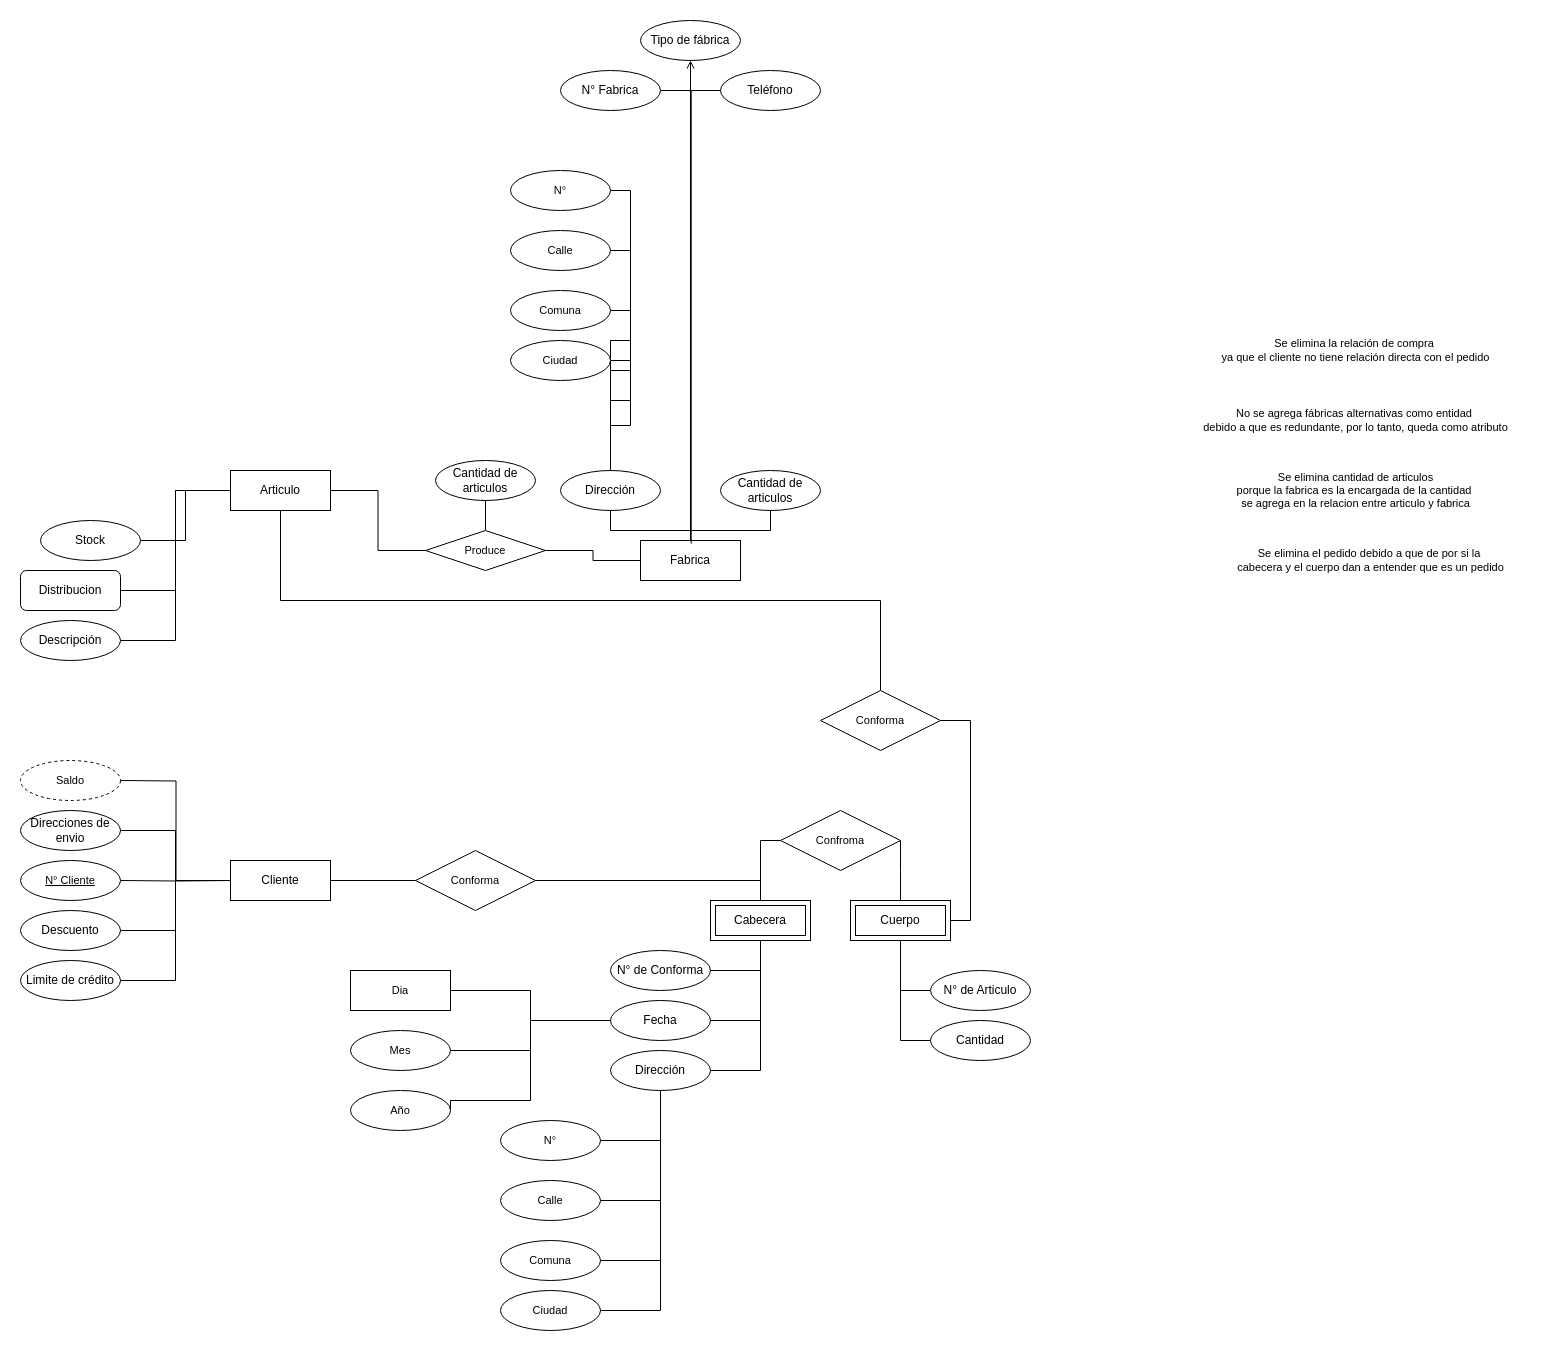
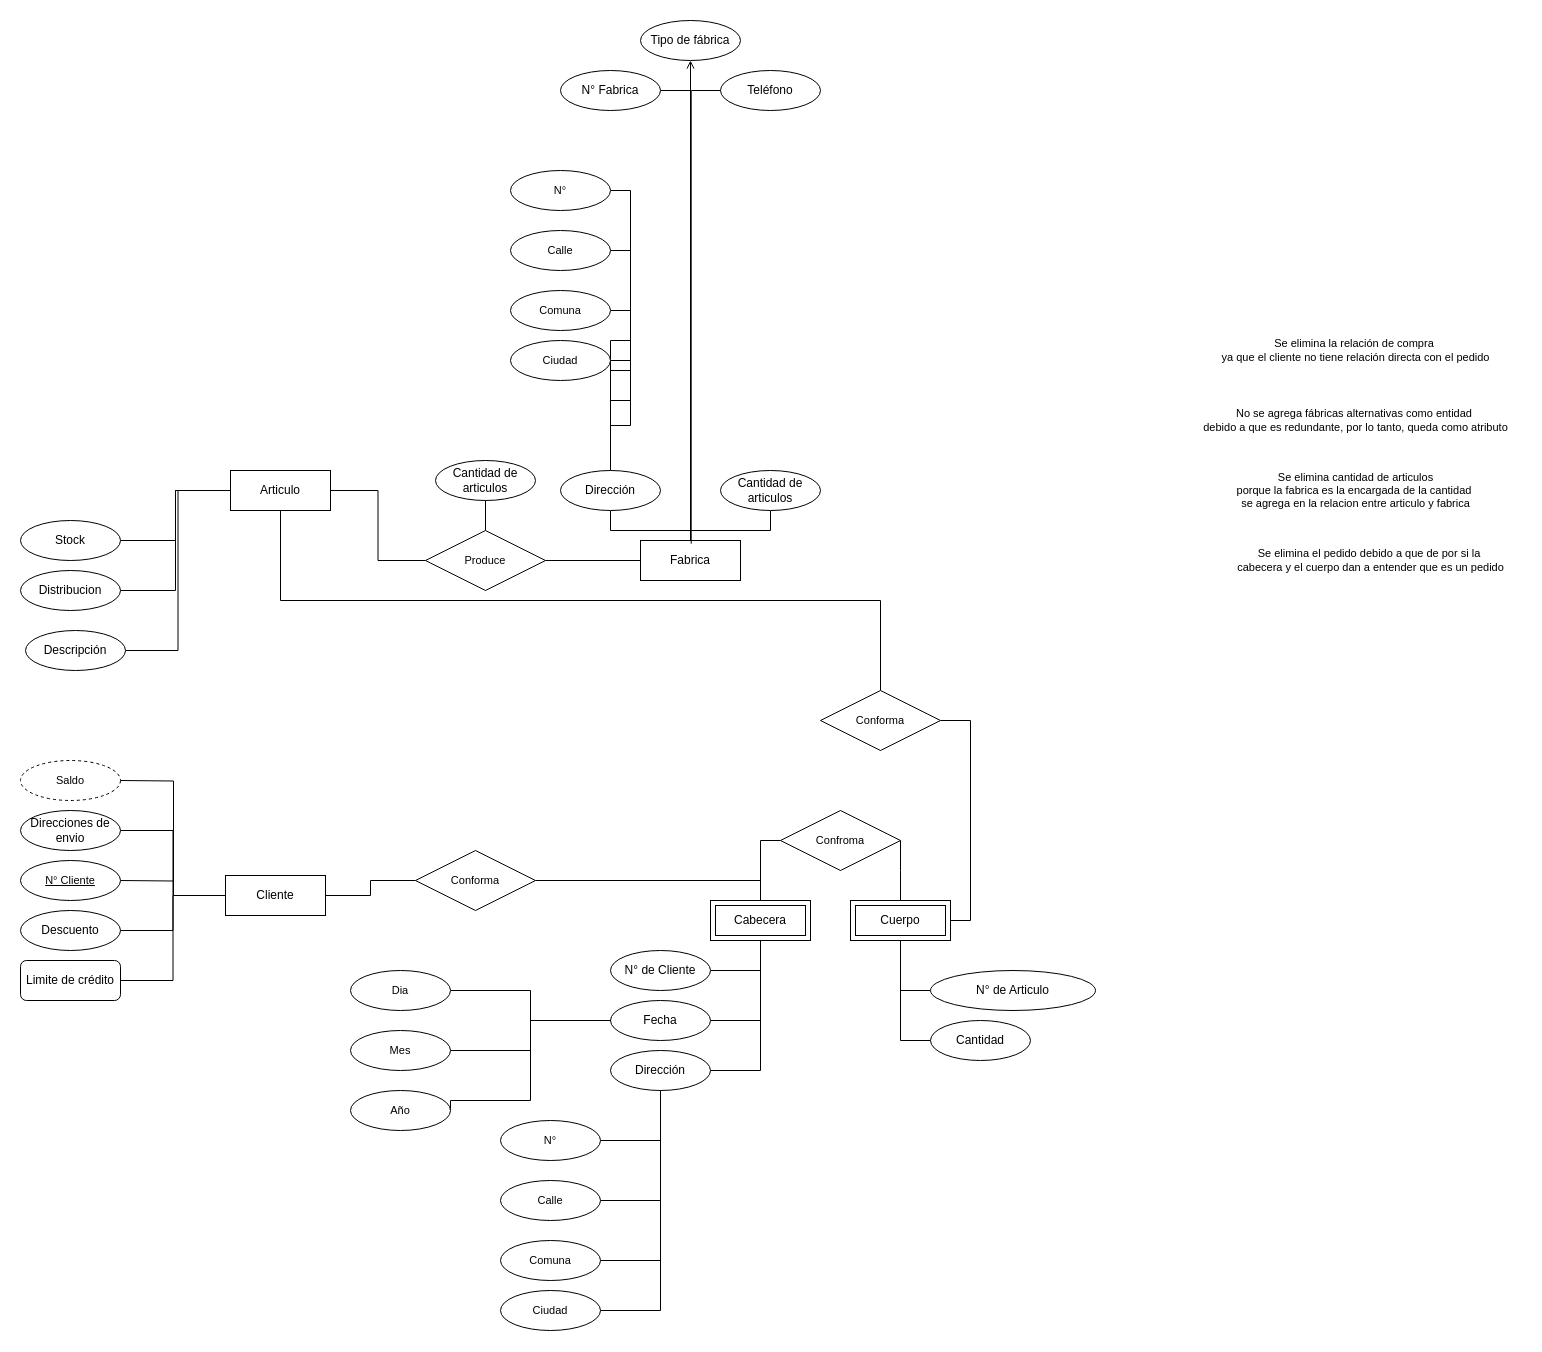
(91, 541) -> (71, 541)
(486, 551) -> (486, 561)
(71, 591) -> (71, 591)
(71, 641) -> (76, 651)
(281, 881) -> (276, 896)
(661, 971) -> (661, 971)
(71, 981) -> (71, 981)
(401, 991) -> (401, 991)
(981, 991) -> (1013, 991)
